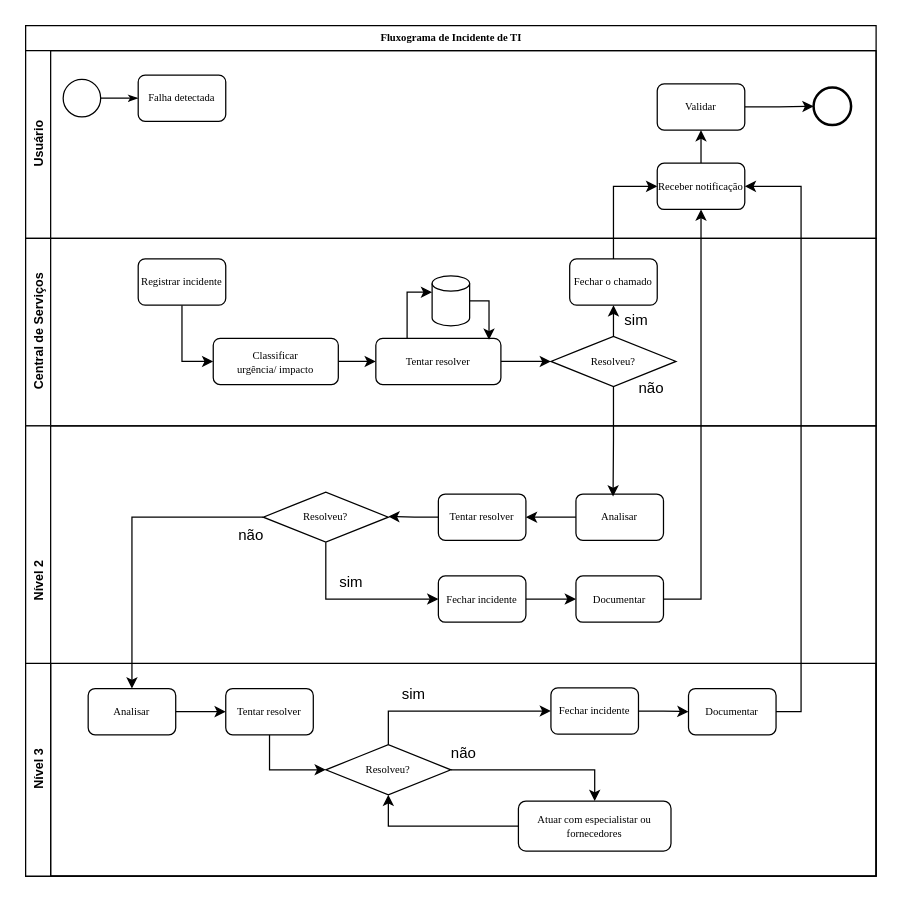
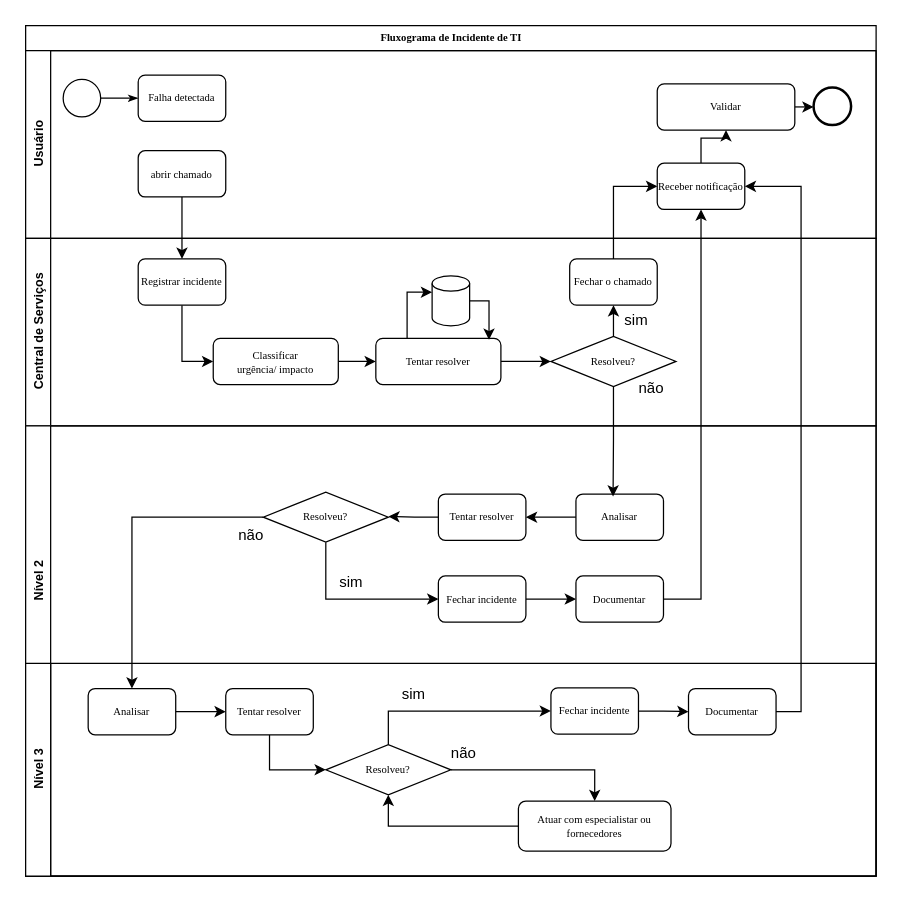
(701, 107) -> (726, 107)
none -> (182, 174)
none -> (182, 223)
